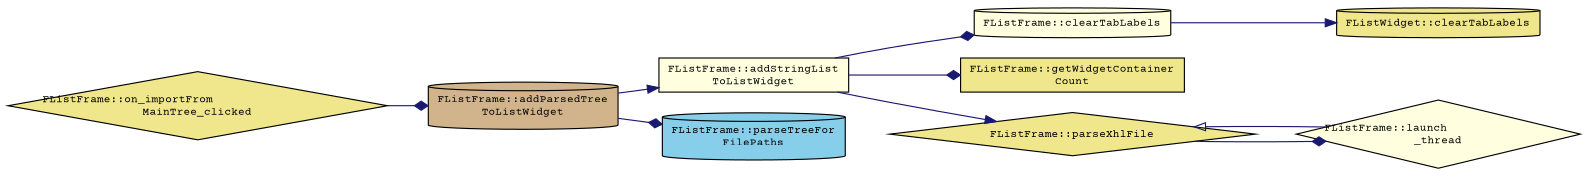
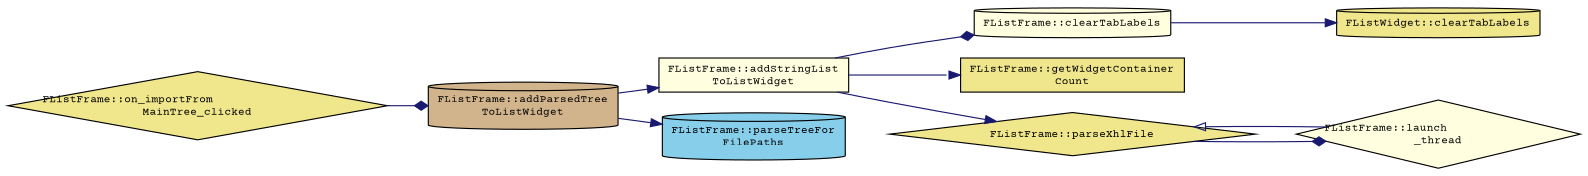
(898, 75) -> (898, 75)
(634, 121) -> (634, 121)
